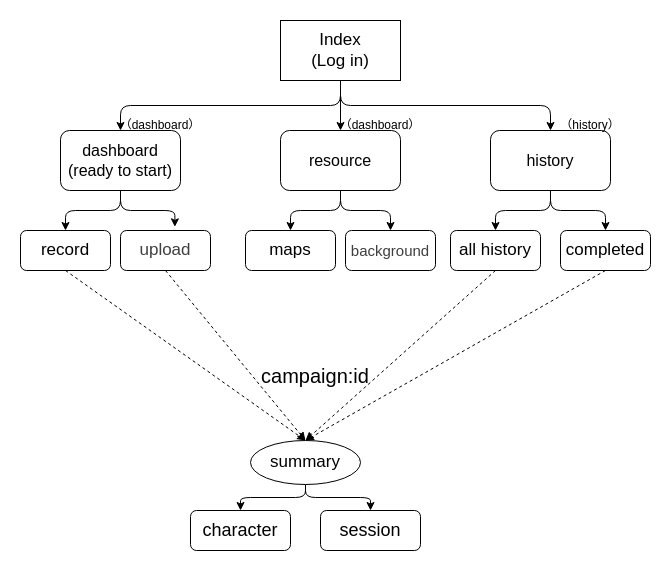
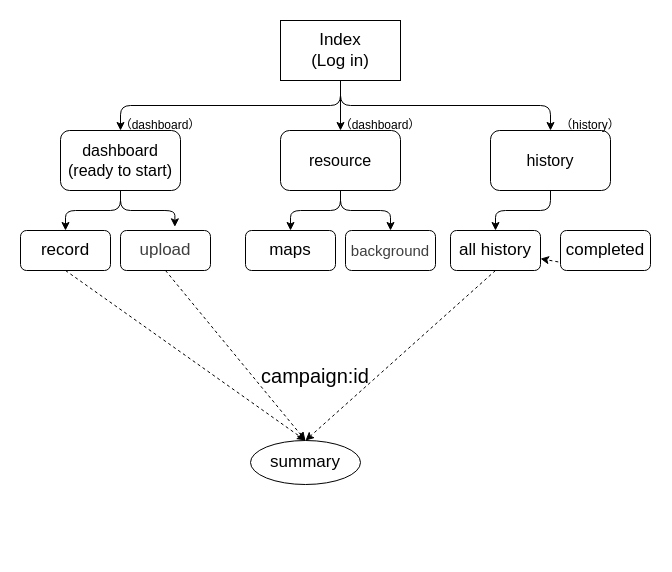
(583, 211) -> none
(459, 353) -> (553, 261)
(270, 498) -> none
(342, 498) -> none
(241, 531) -> none
(371, 531) -> none
